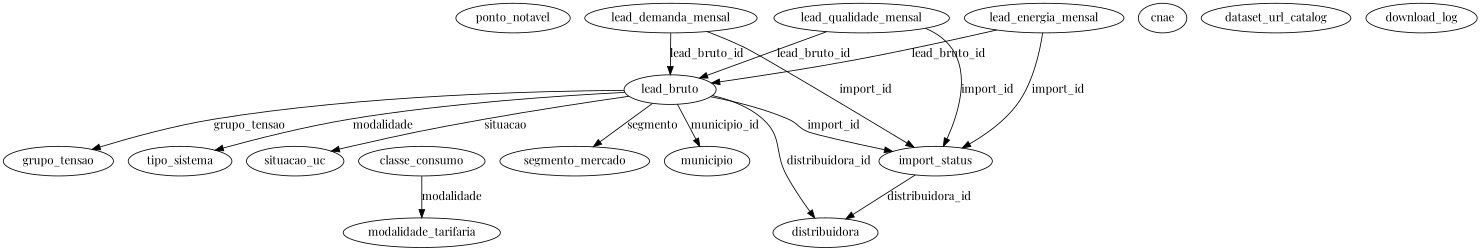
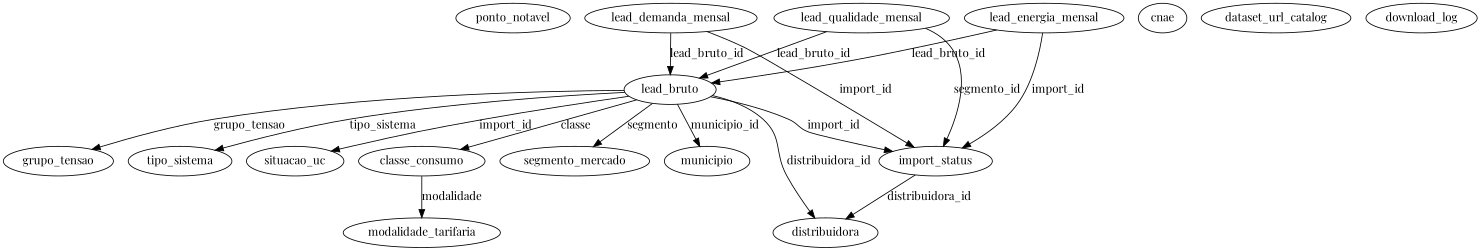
(987, 90) -> (987, 90)
none -> (553, 124)
(383, 125) -> (383, 125)
(506, 125) -> (506, 125)
